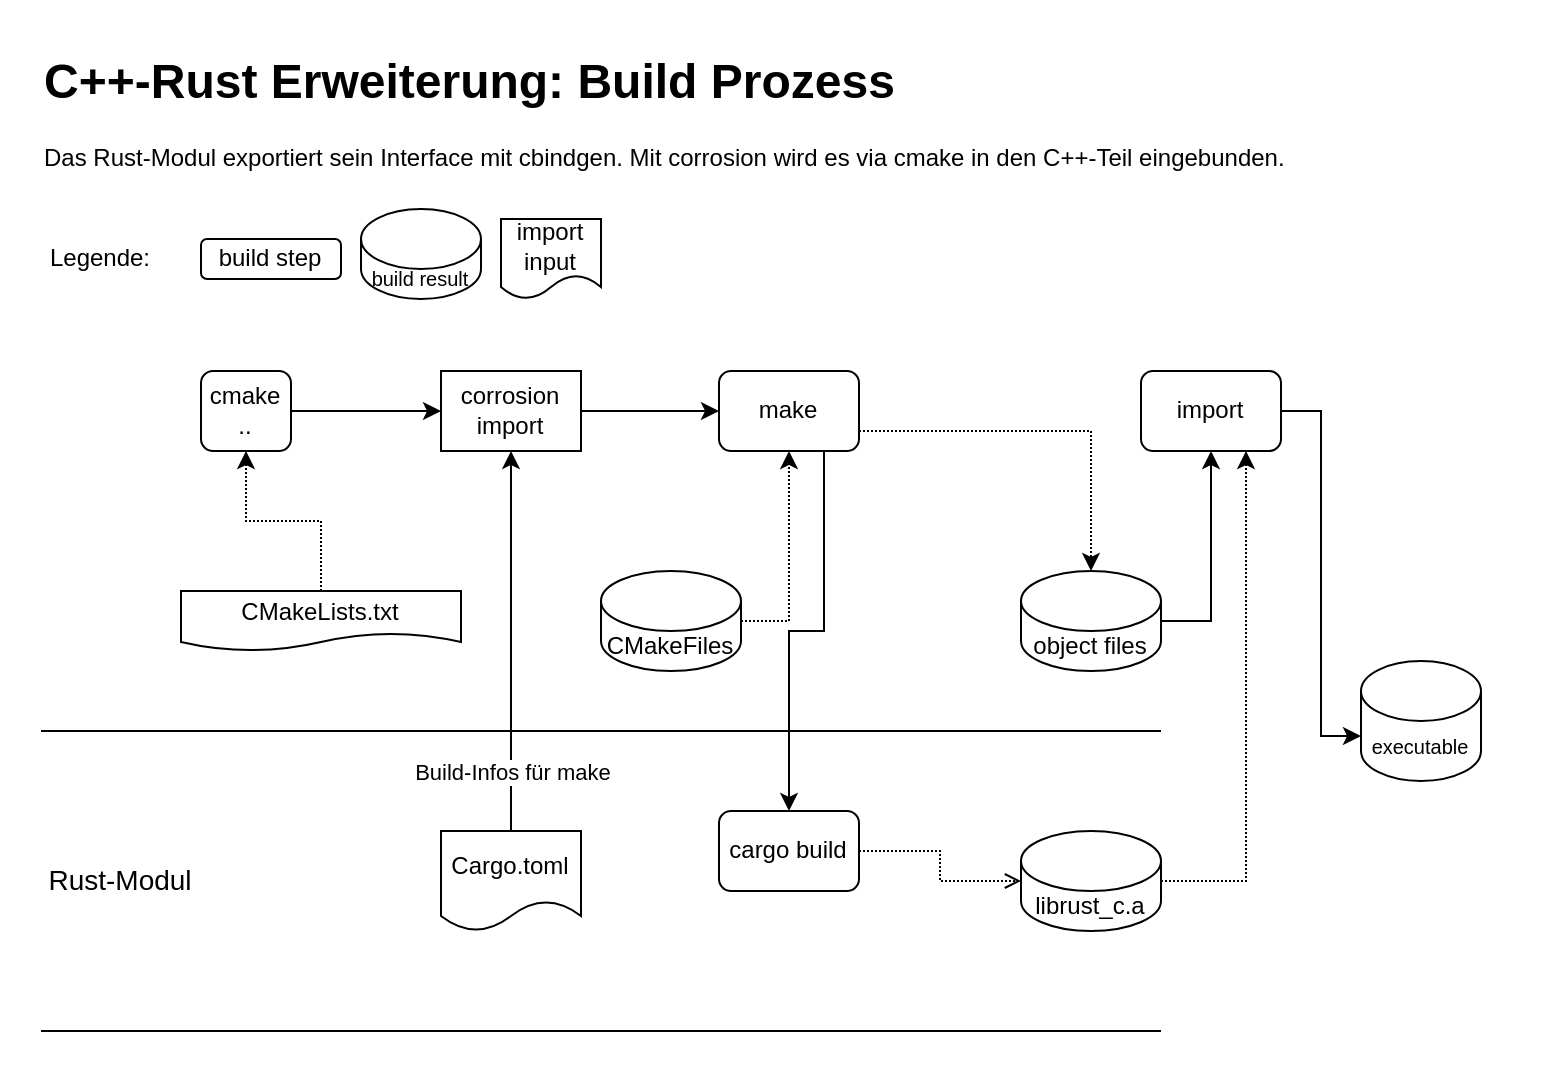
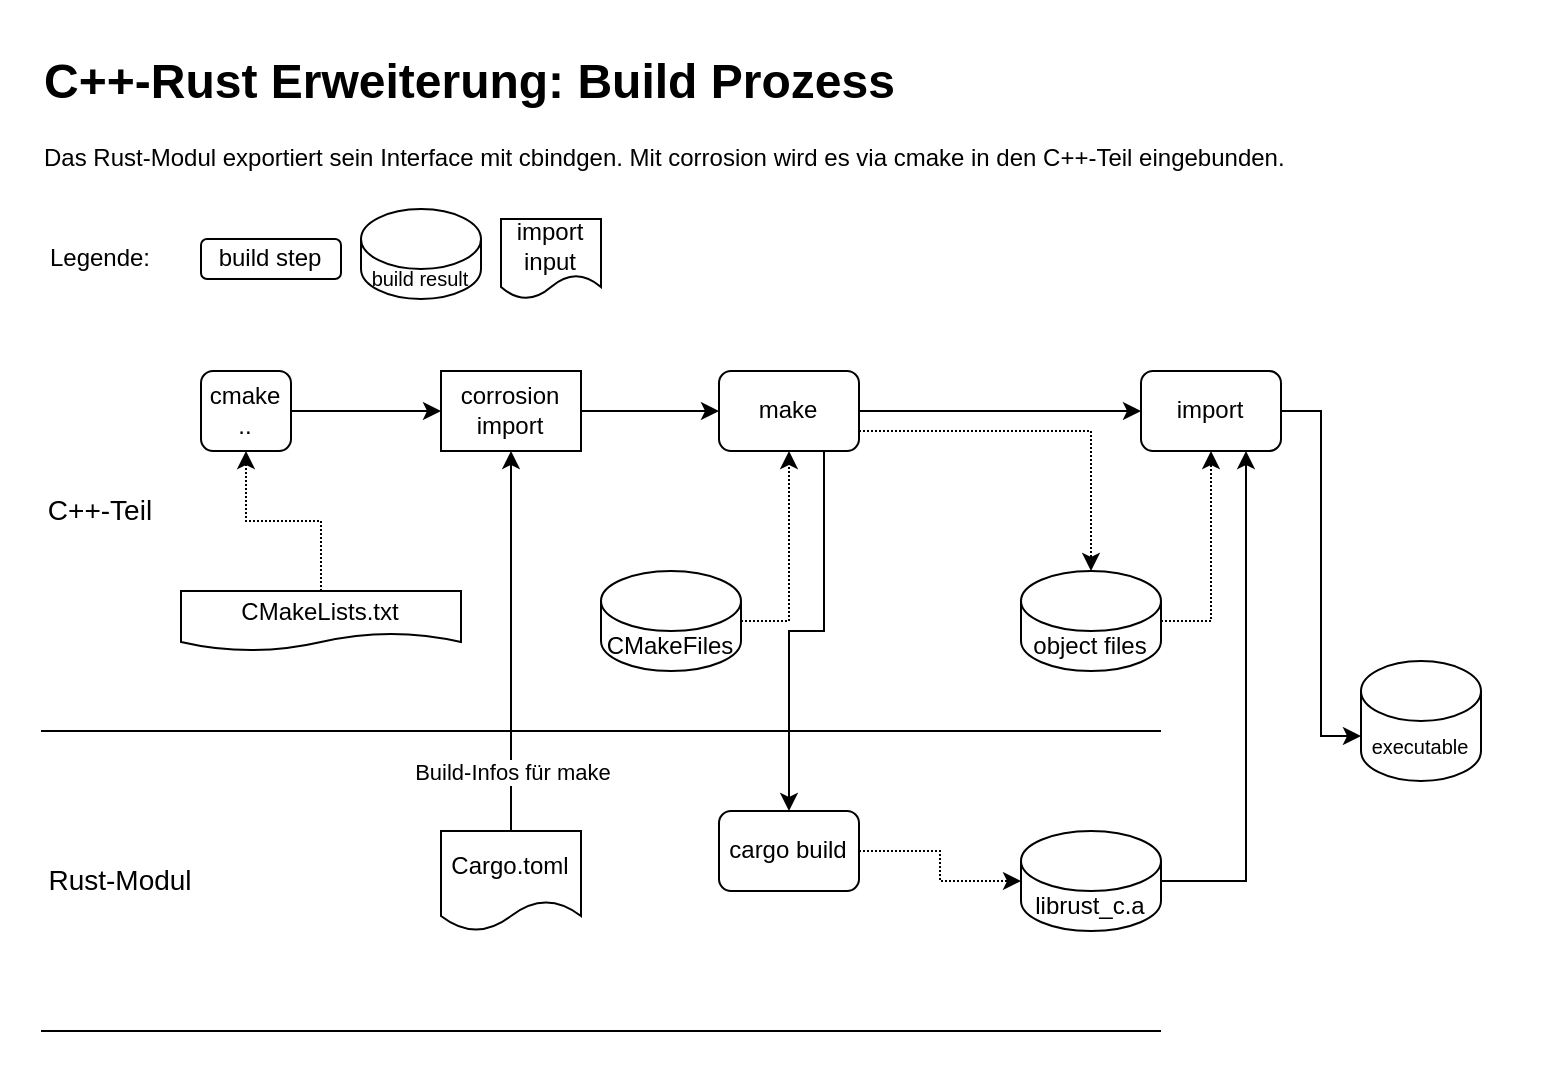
none -> (993, 411)
none -> (101, 511)
(1211, 568) -> (1211, 568)
(1246, 715) -> (1246, 715)
(1008, 881) -> (1006, 881)
